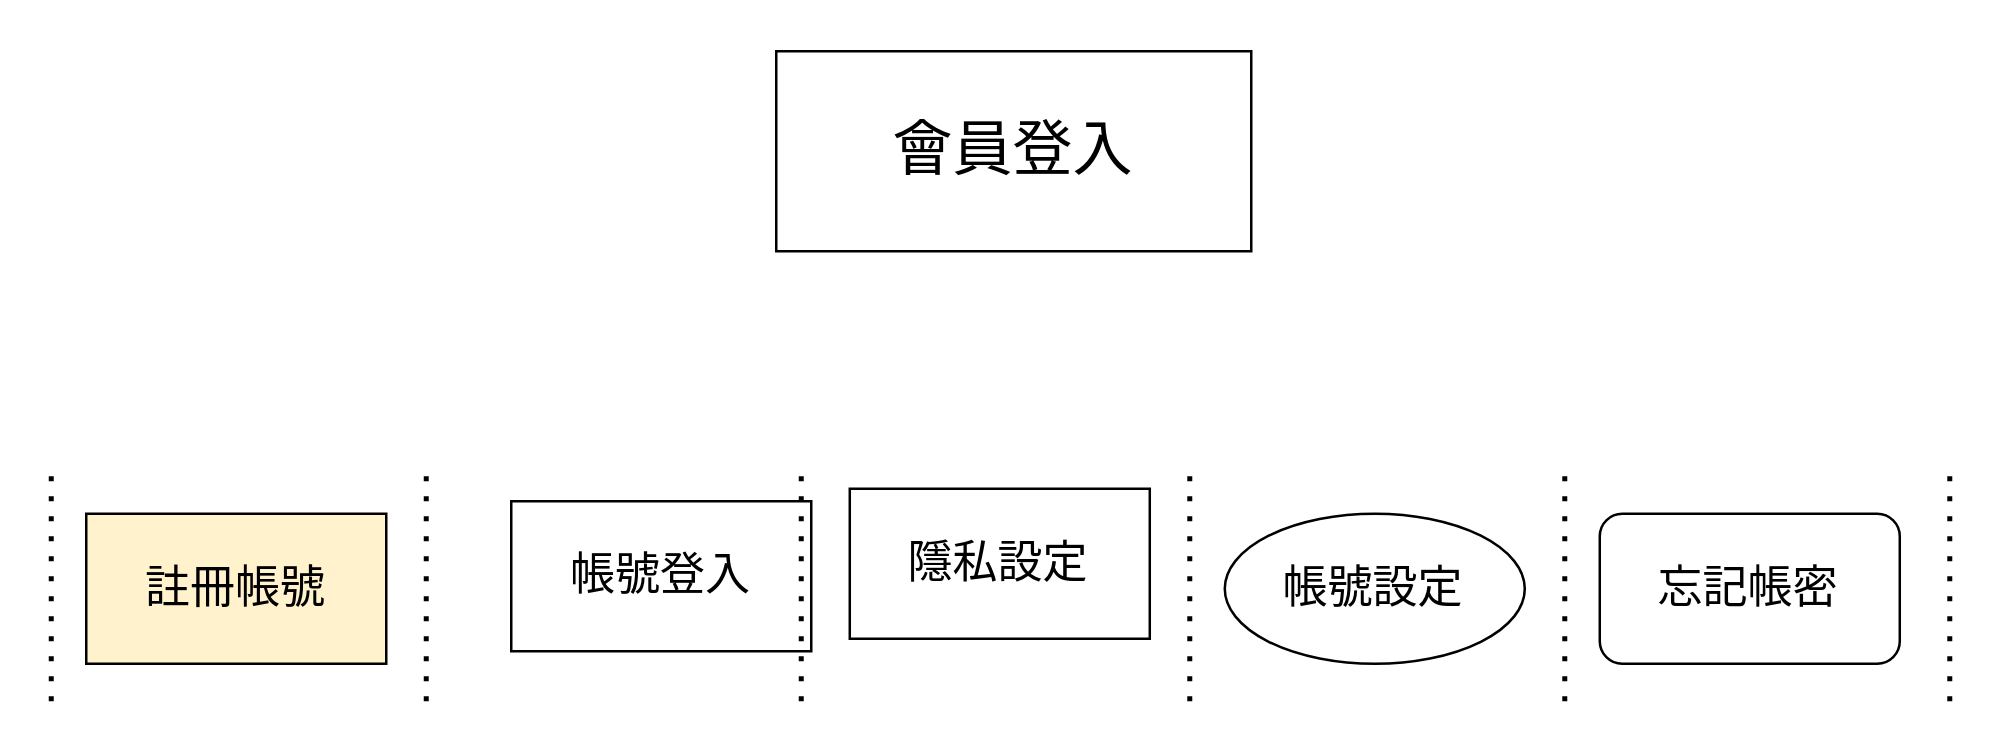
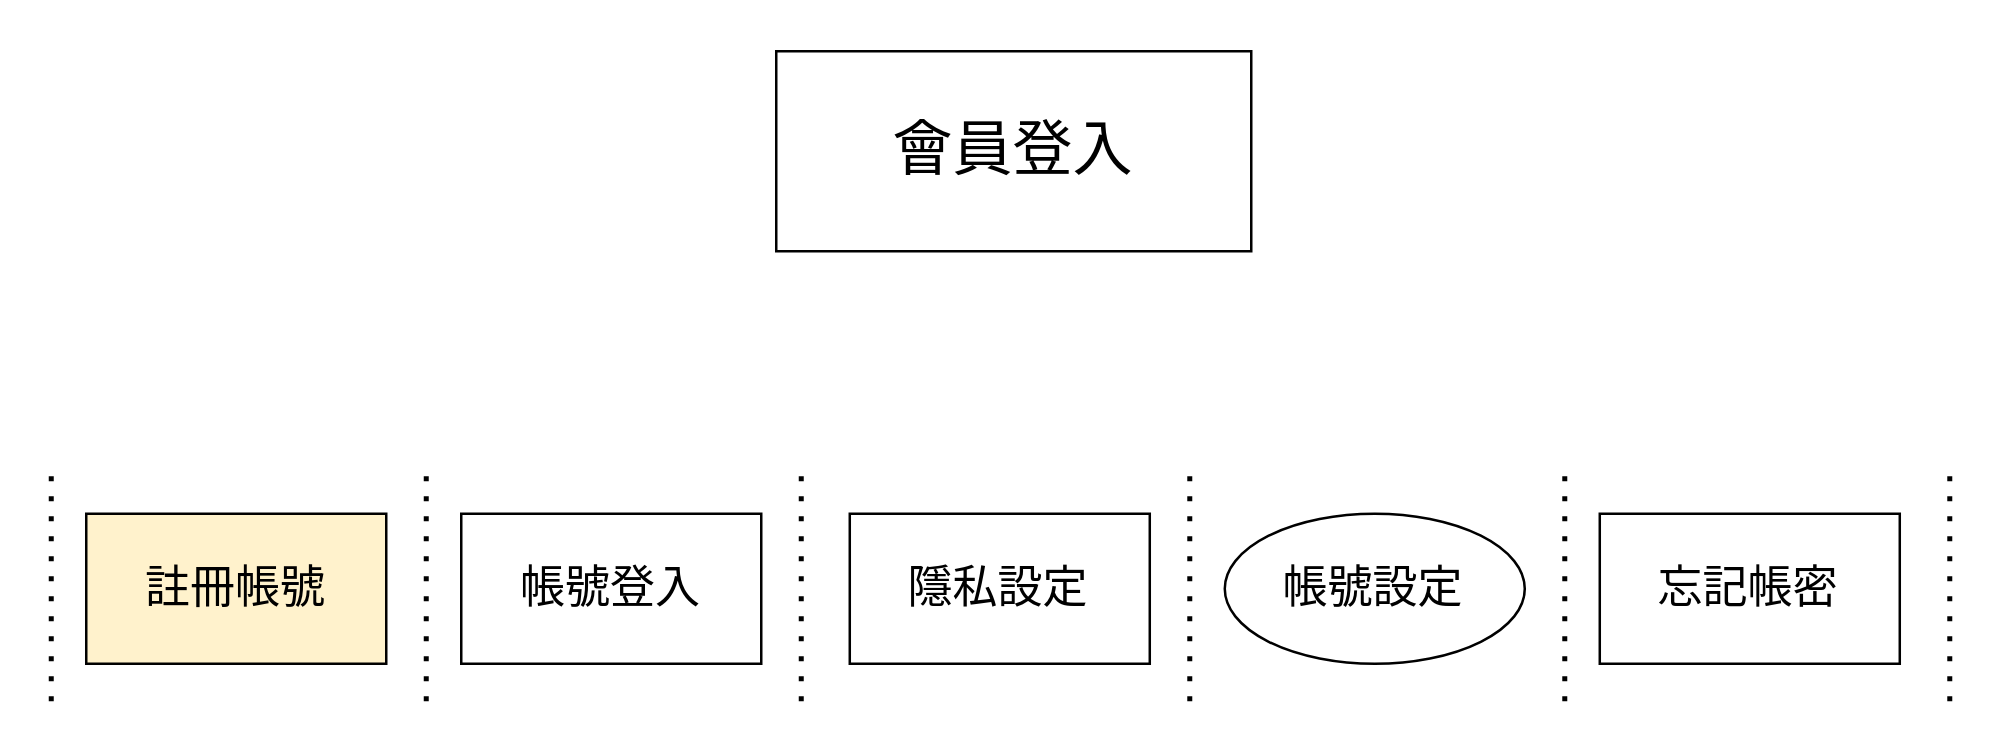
(1000, 564) -> (1000, 589)
(661, 576) -> (611, 589)
(1750, 589) -> (1750, 589)
